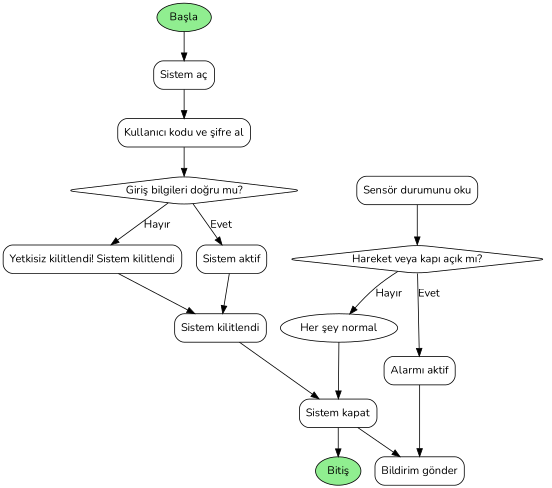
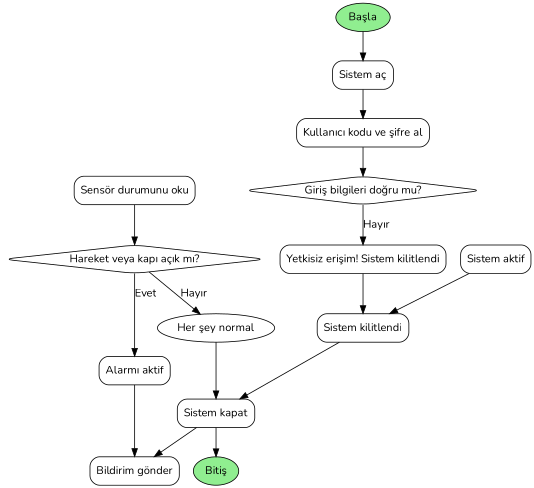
(205, 221) -> none
(92, 259) -> (363, 259)
